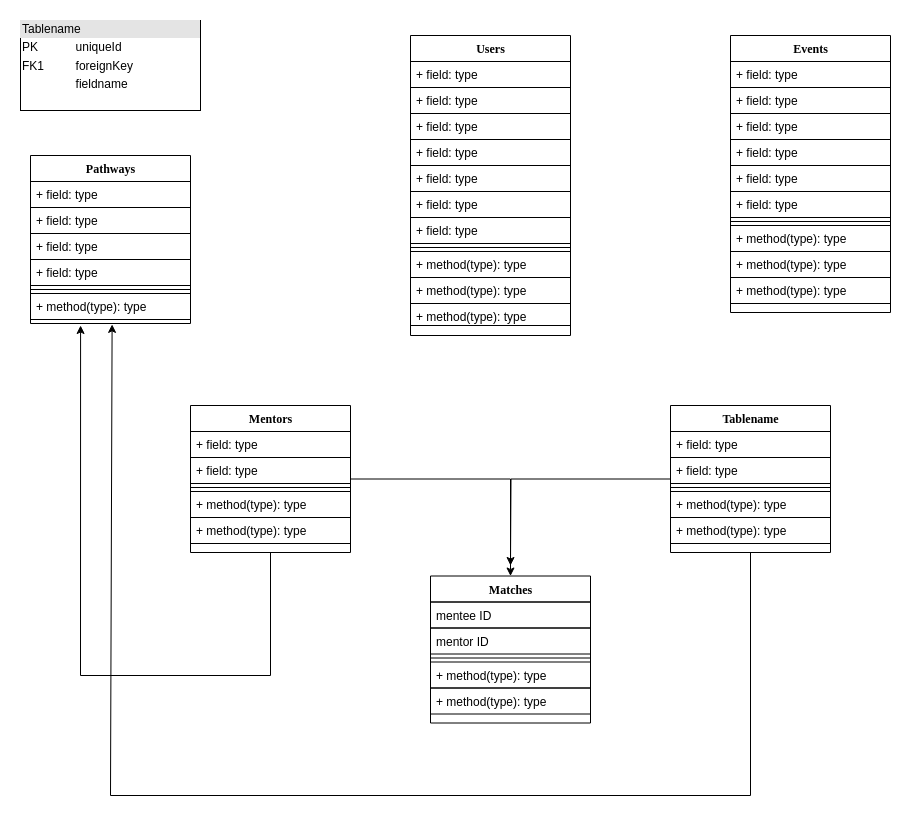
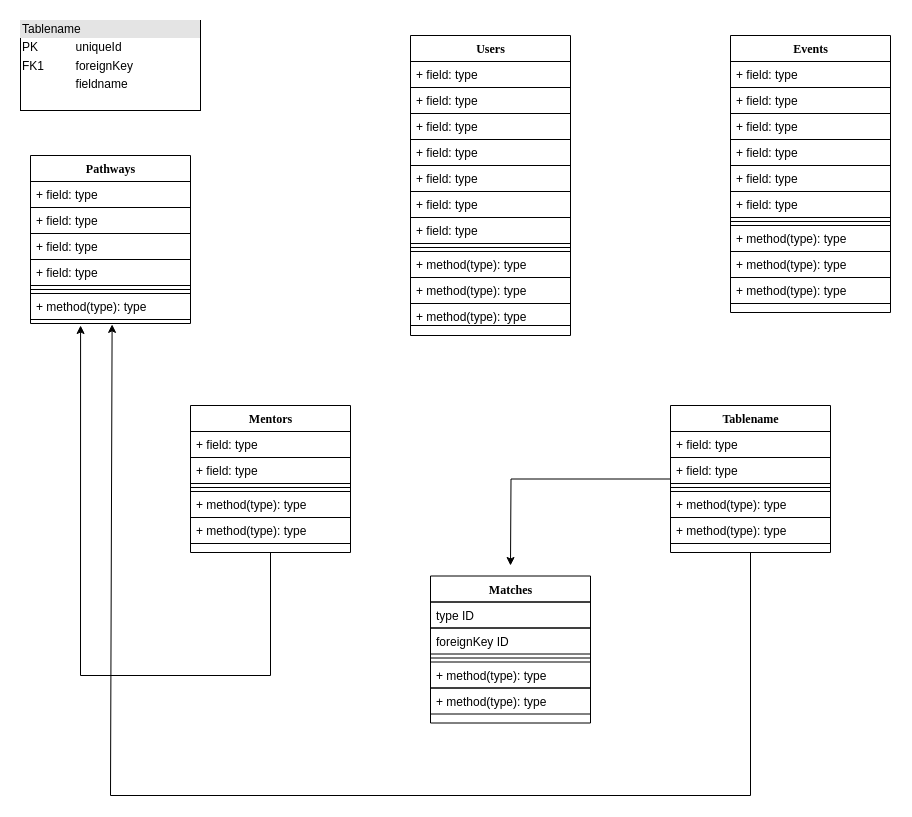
(430, 479) -> none
(465, 617) -> (458, 617)
(465, 643) -> (477, 643)
